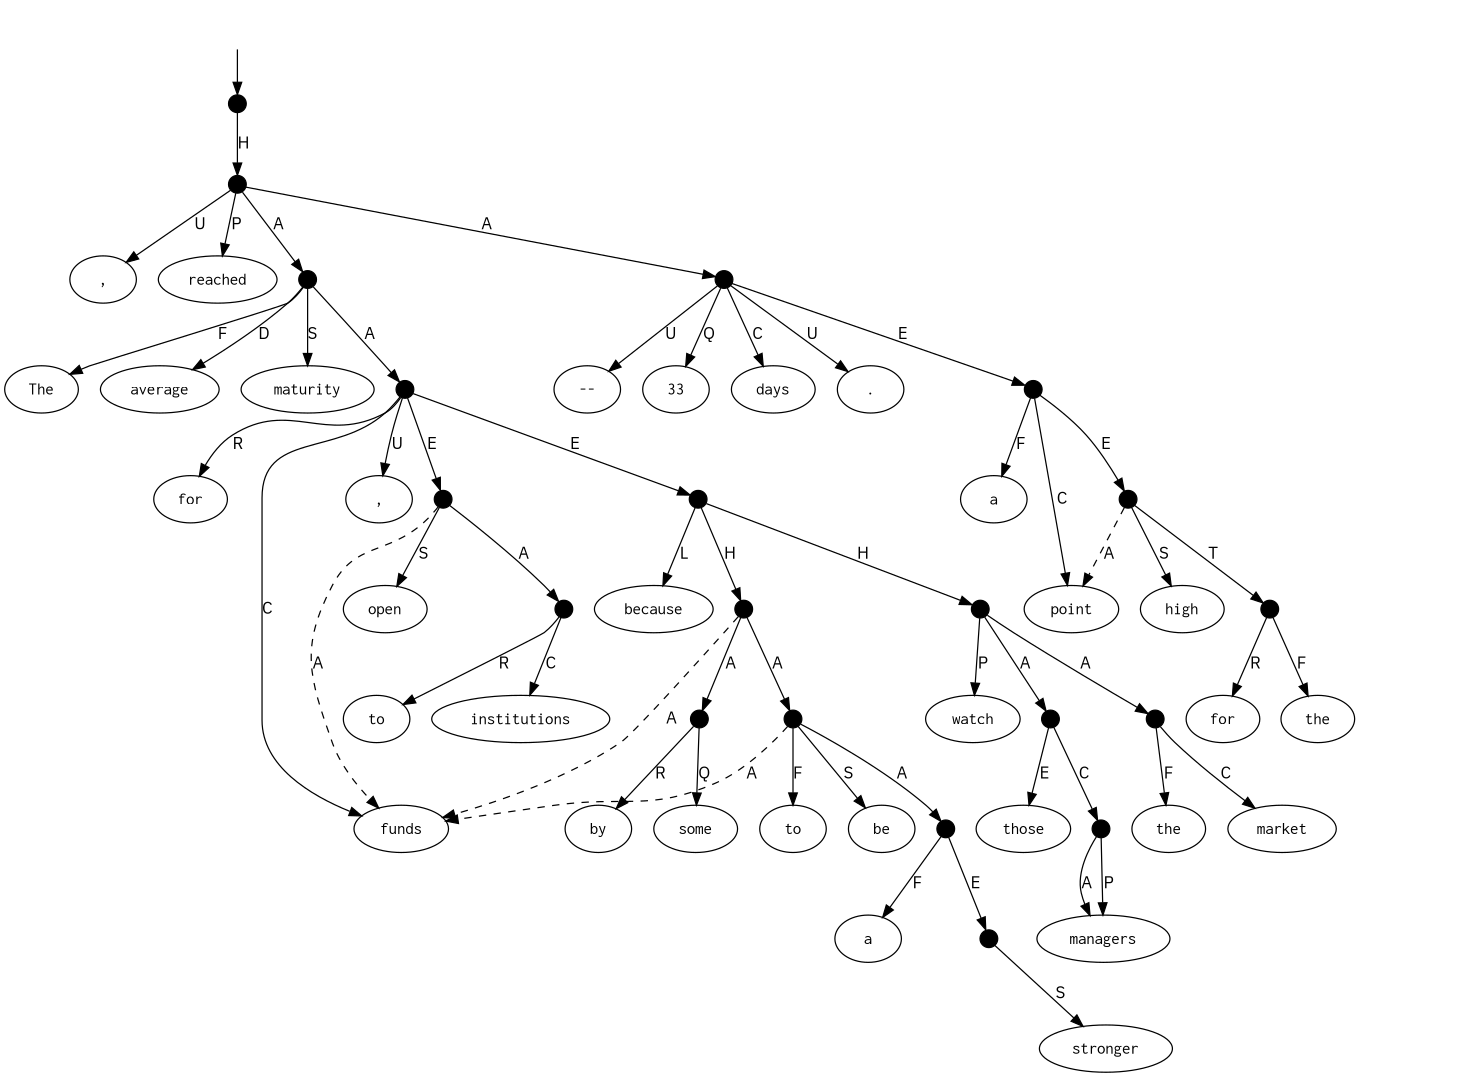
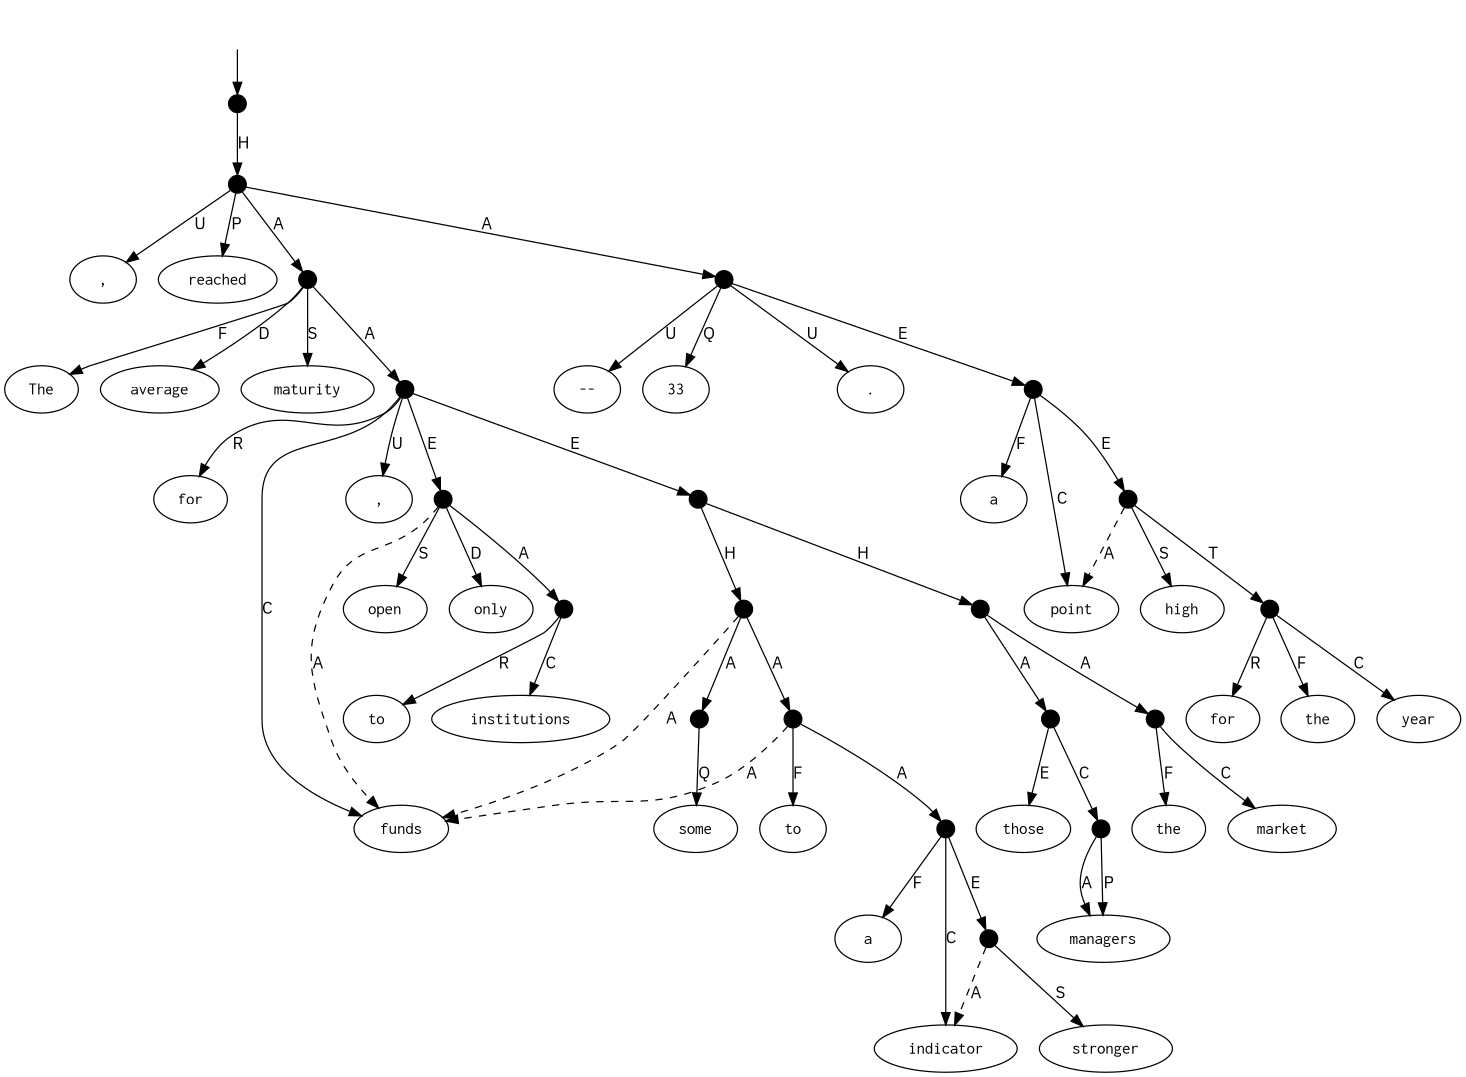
(773, 389) -> none
none -> (491, 609)
(654, 609) -> none
(973, 719) -> none
none -> (1419, 719)
(598, 829) -> none
(882, 829) -> none
none -> (946, 1049)
